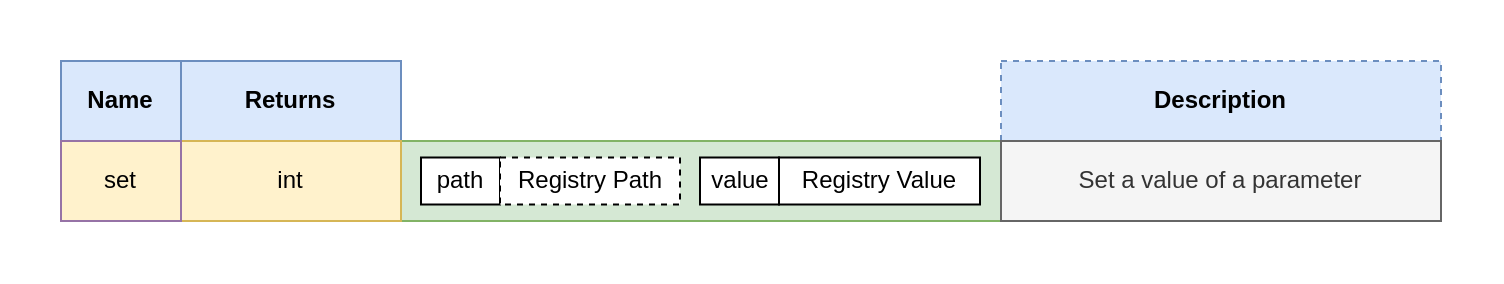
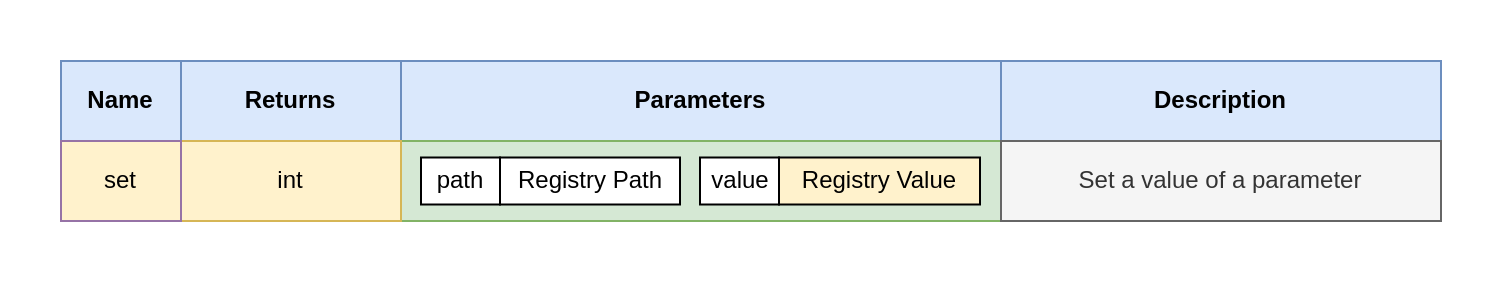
none -> (701, 101)
(1221, 101) -> (1221, 101)
(590, 181) -> (590, 181)
(880, 181) -> (880, 181)
